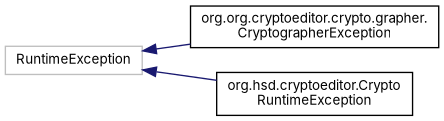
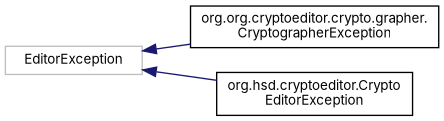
(74, 60) -> (74, 60)
(315, 94) -> (315, 94)
